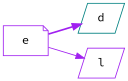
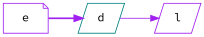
(62, 52) -> (135, 18)
